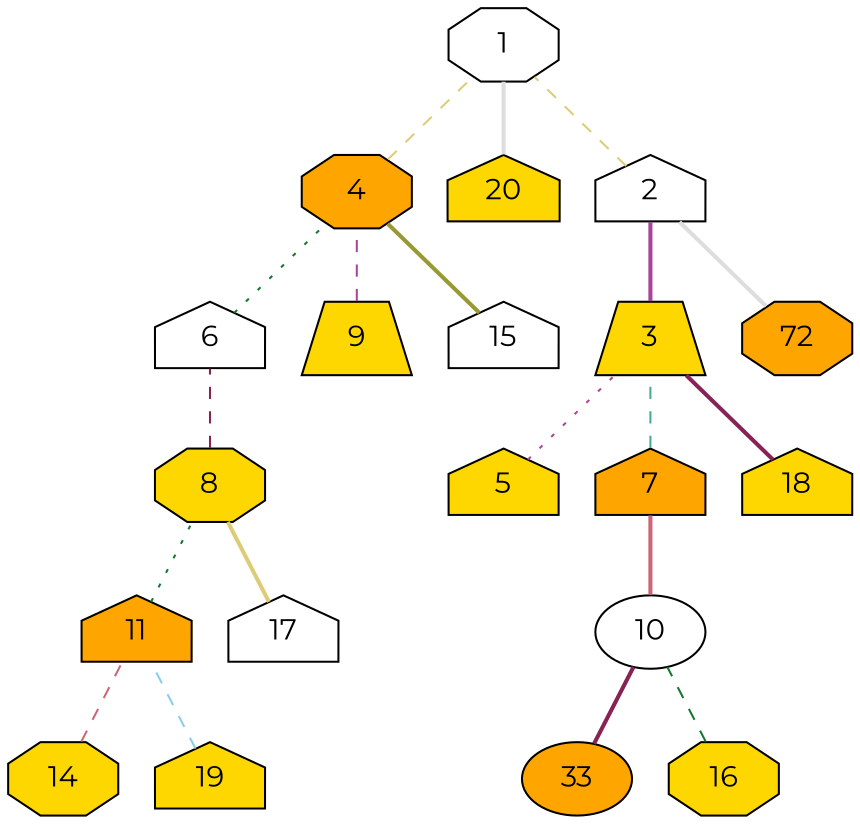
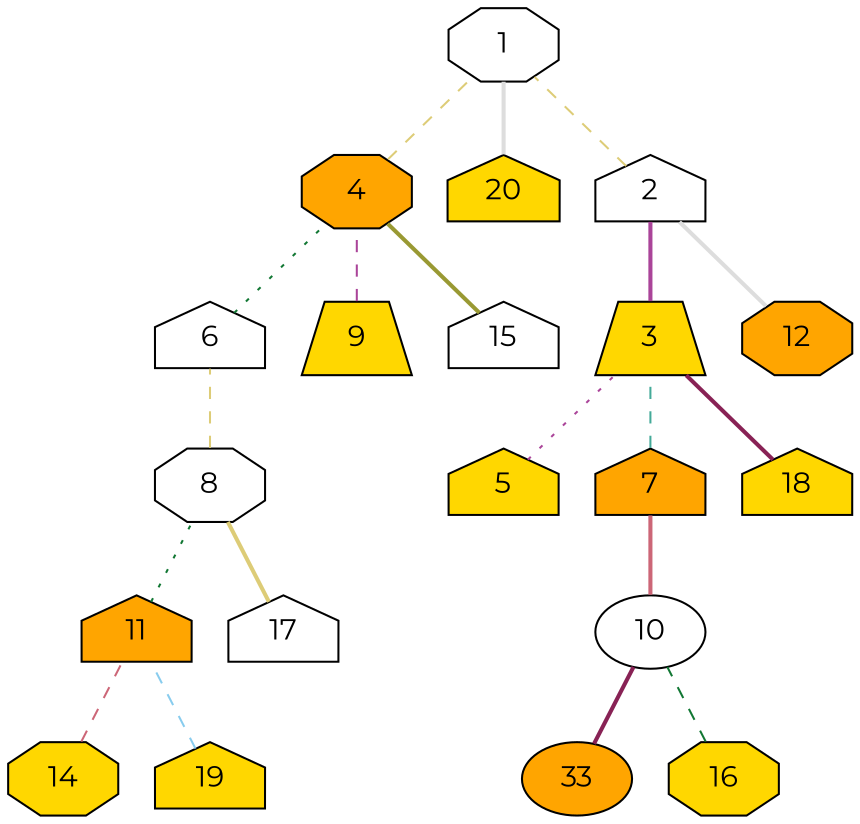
(797, 338) -> (797, 338)
(210, 408) -> (210, 408)
(210, 485) -> (210, 485)
